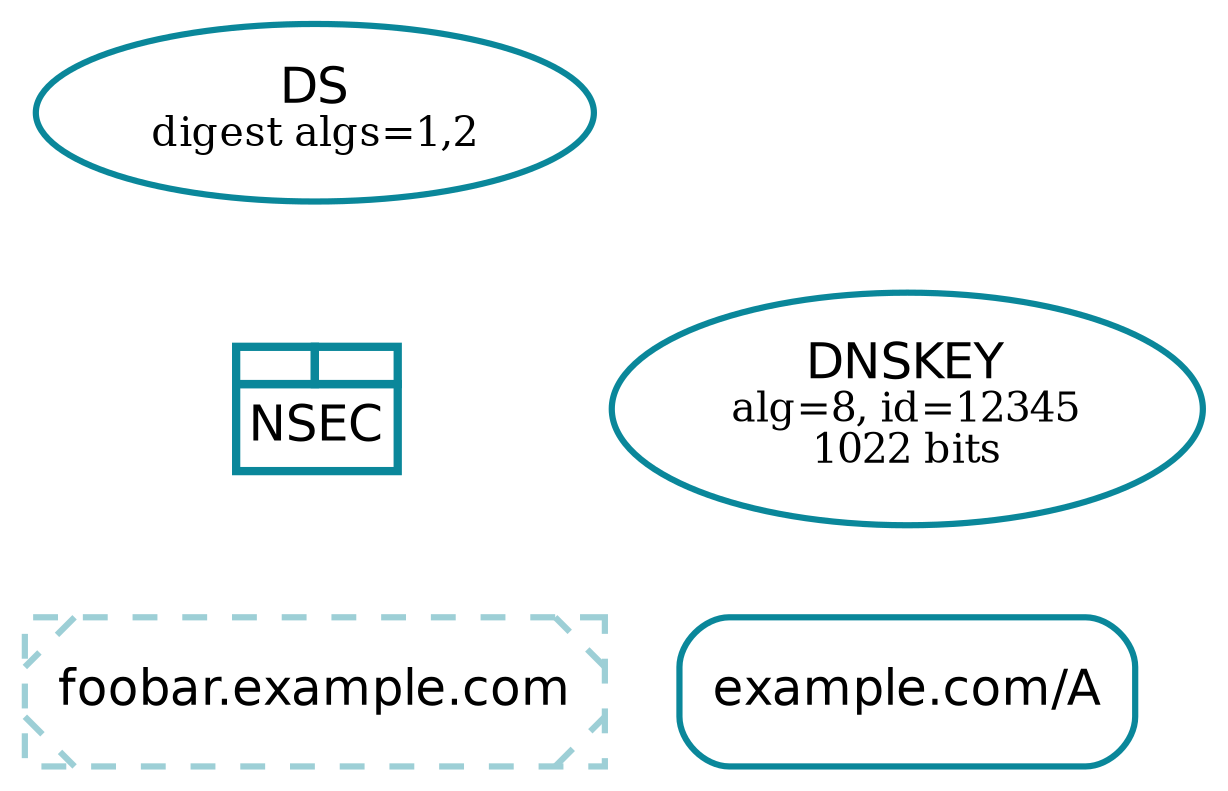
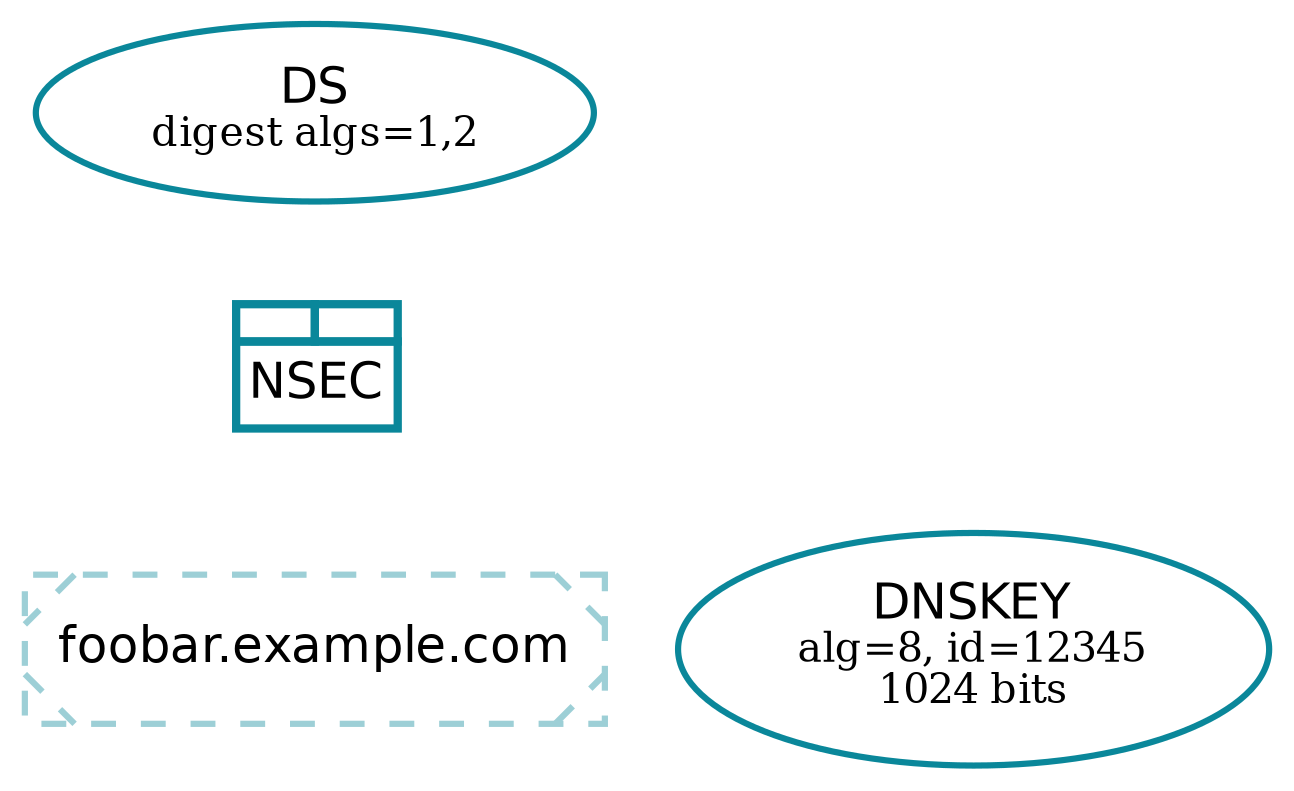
(907, 450) -> (974, 691)
(907, 692) -> none
